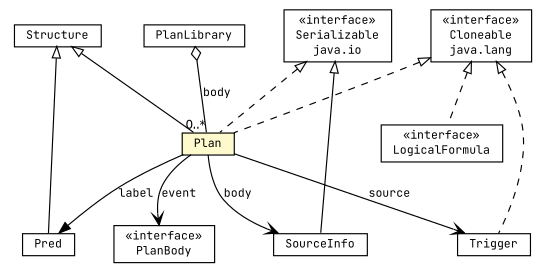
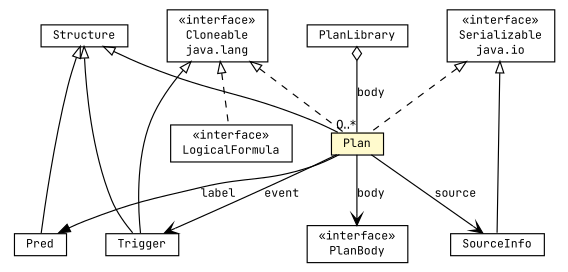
none -> (96, 149)
(523, 153) -> (143, 146)
(179, 194) -> (371, 194)
(238, 194) -> (456, 194)
(390, 194) -> (282, 194)
